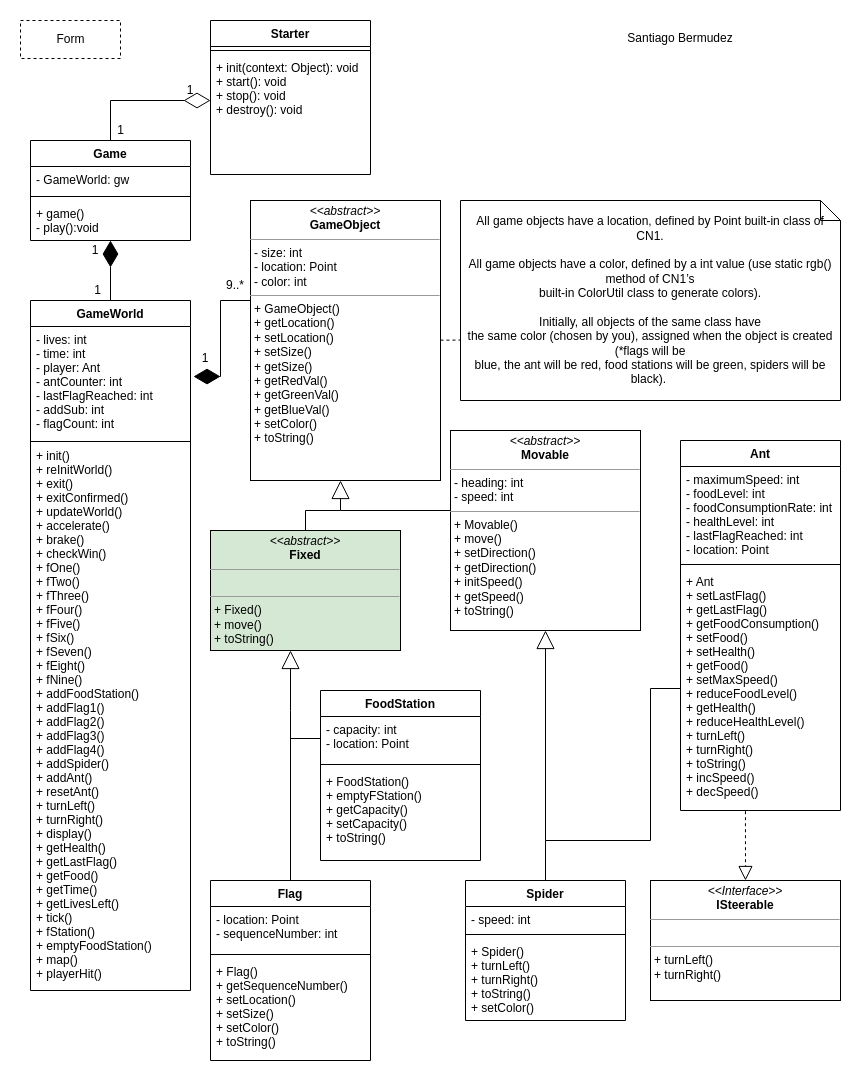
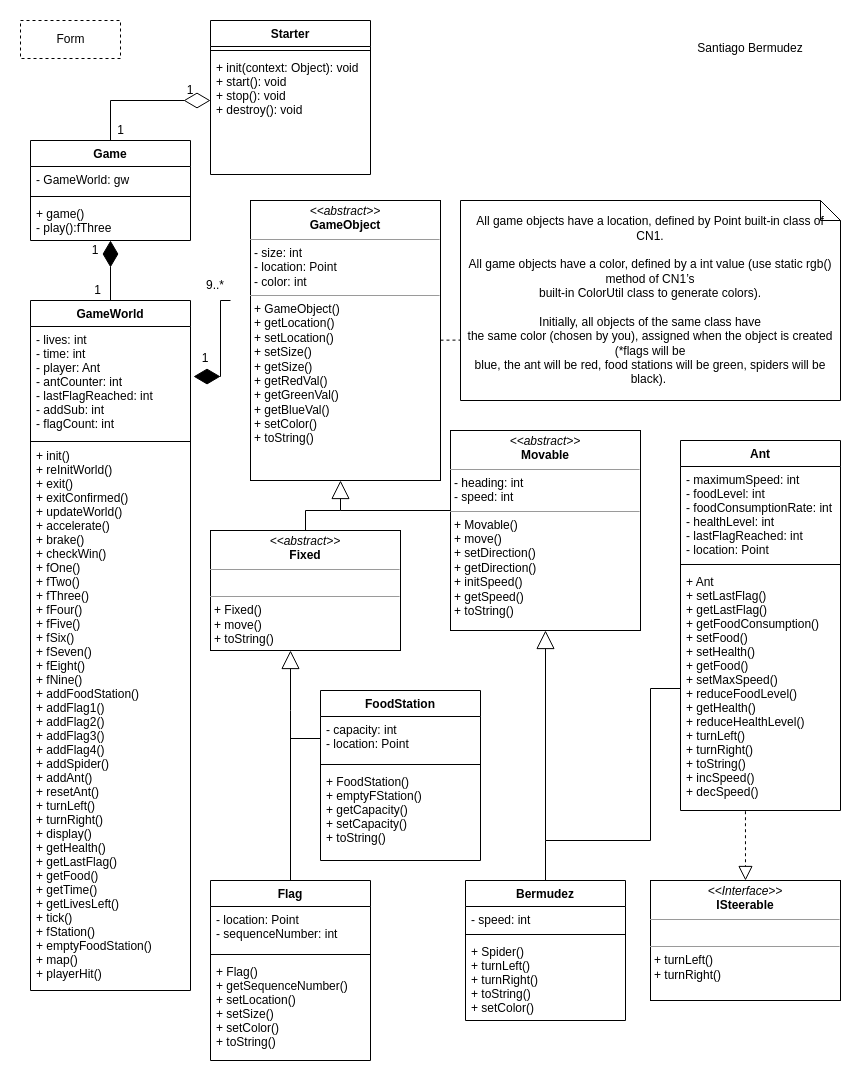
(681, 39) -> (751, 49)
(61, 214) -> (61, 214)
(236, 286) -> (216, 286)
(306, 591) -> (306, 591)
(545, 894) -> (545, 894)
